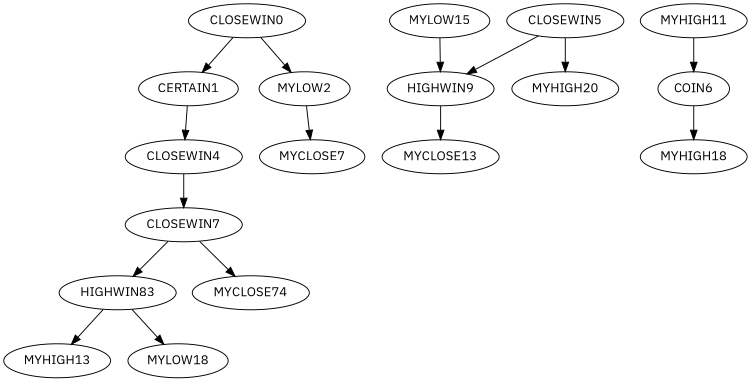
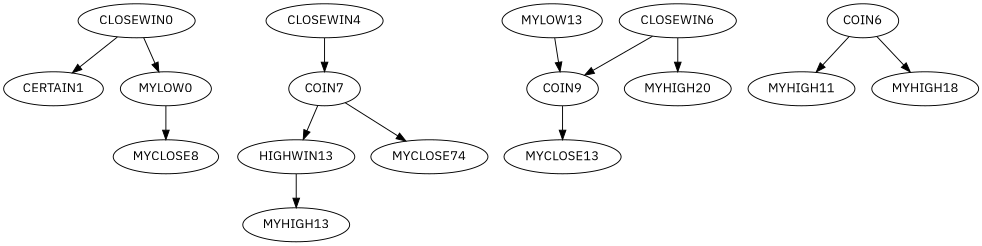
(440, 21) -> (552, 21)
(565, 21) -> (678, 21)
(694, 50) -> (836, 51)
(305, 89) -> (166, 89)
(441, 89) -> (563, 89)
(186, 118) -> none
(312, 157) -> (166, 157)
(184, 225) -> (325, 89)
(118, 293) -> (296, 157)
(178, 361) -> none
